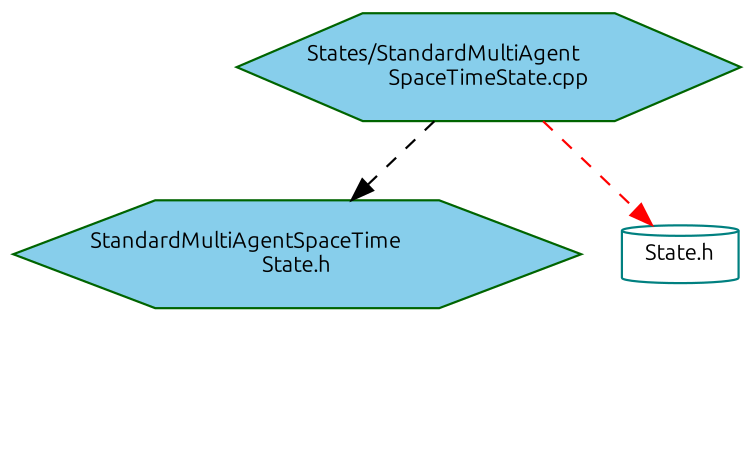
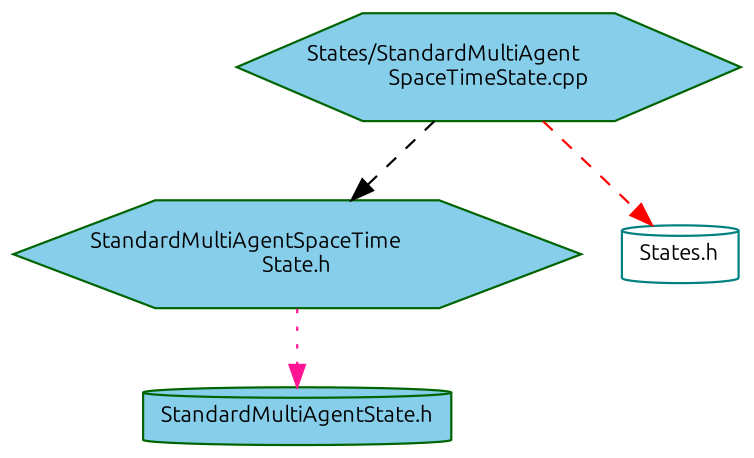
(680, 254) -> (680, 254)
none -> (297, 416)
